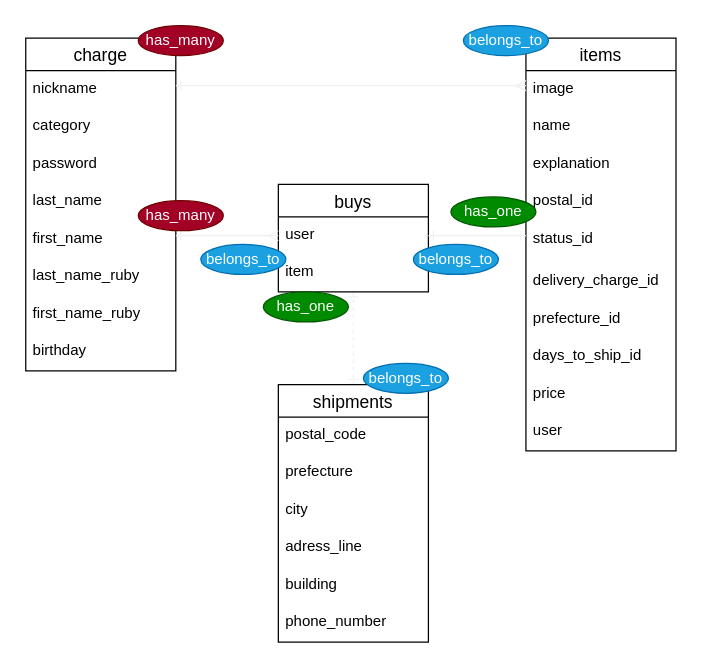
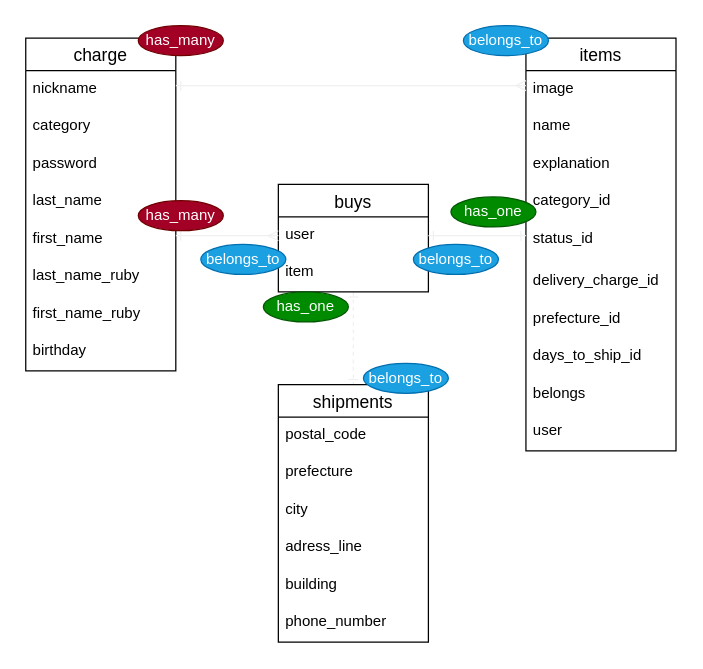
(566, 200) -> (577, 200)
(552, 393) -> (560, 393)
